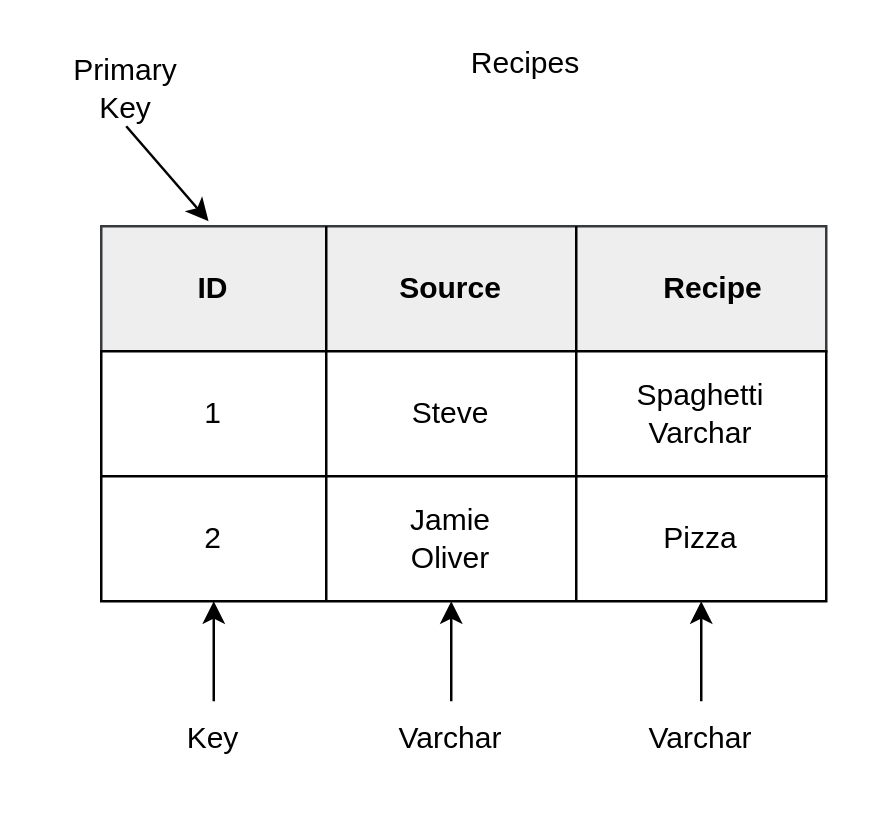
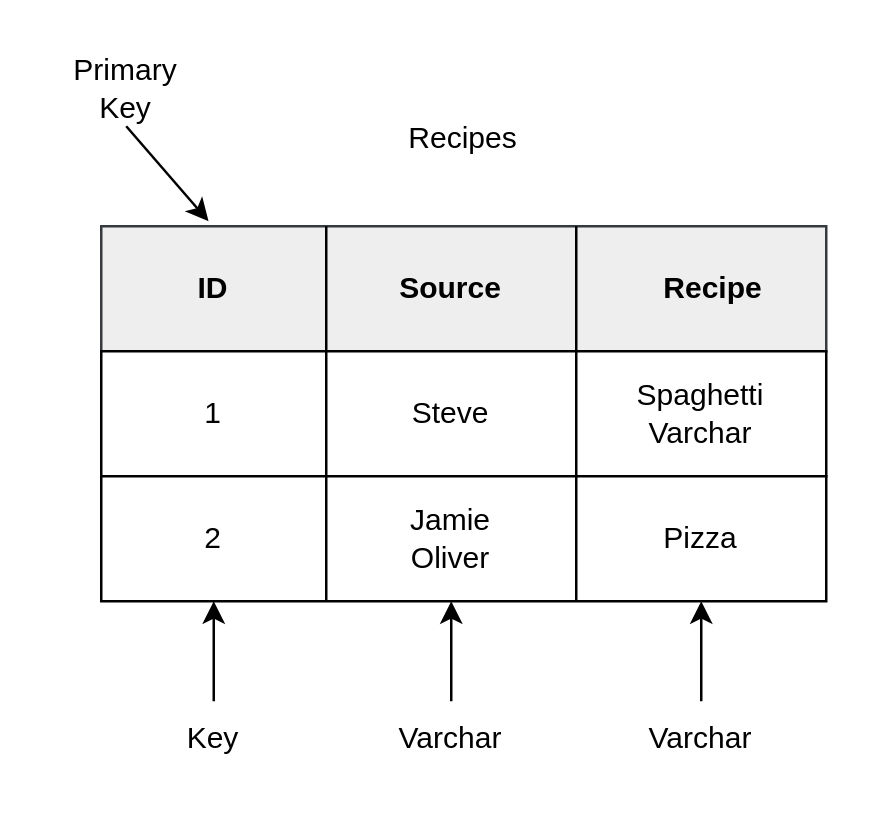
(526, 64) -> (464, 139)
